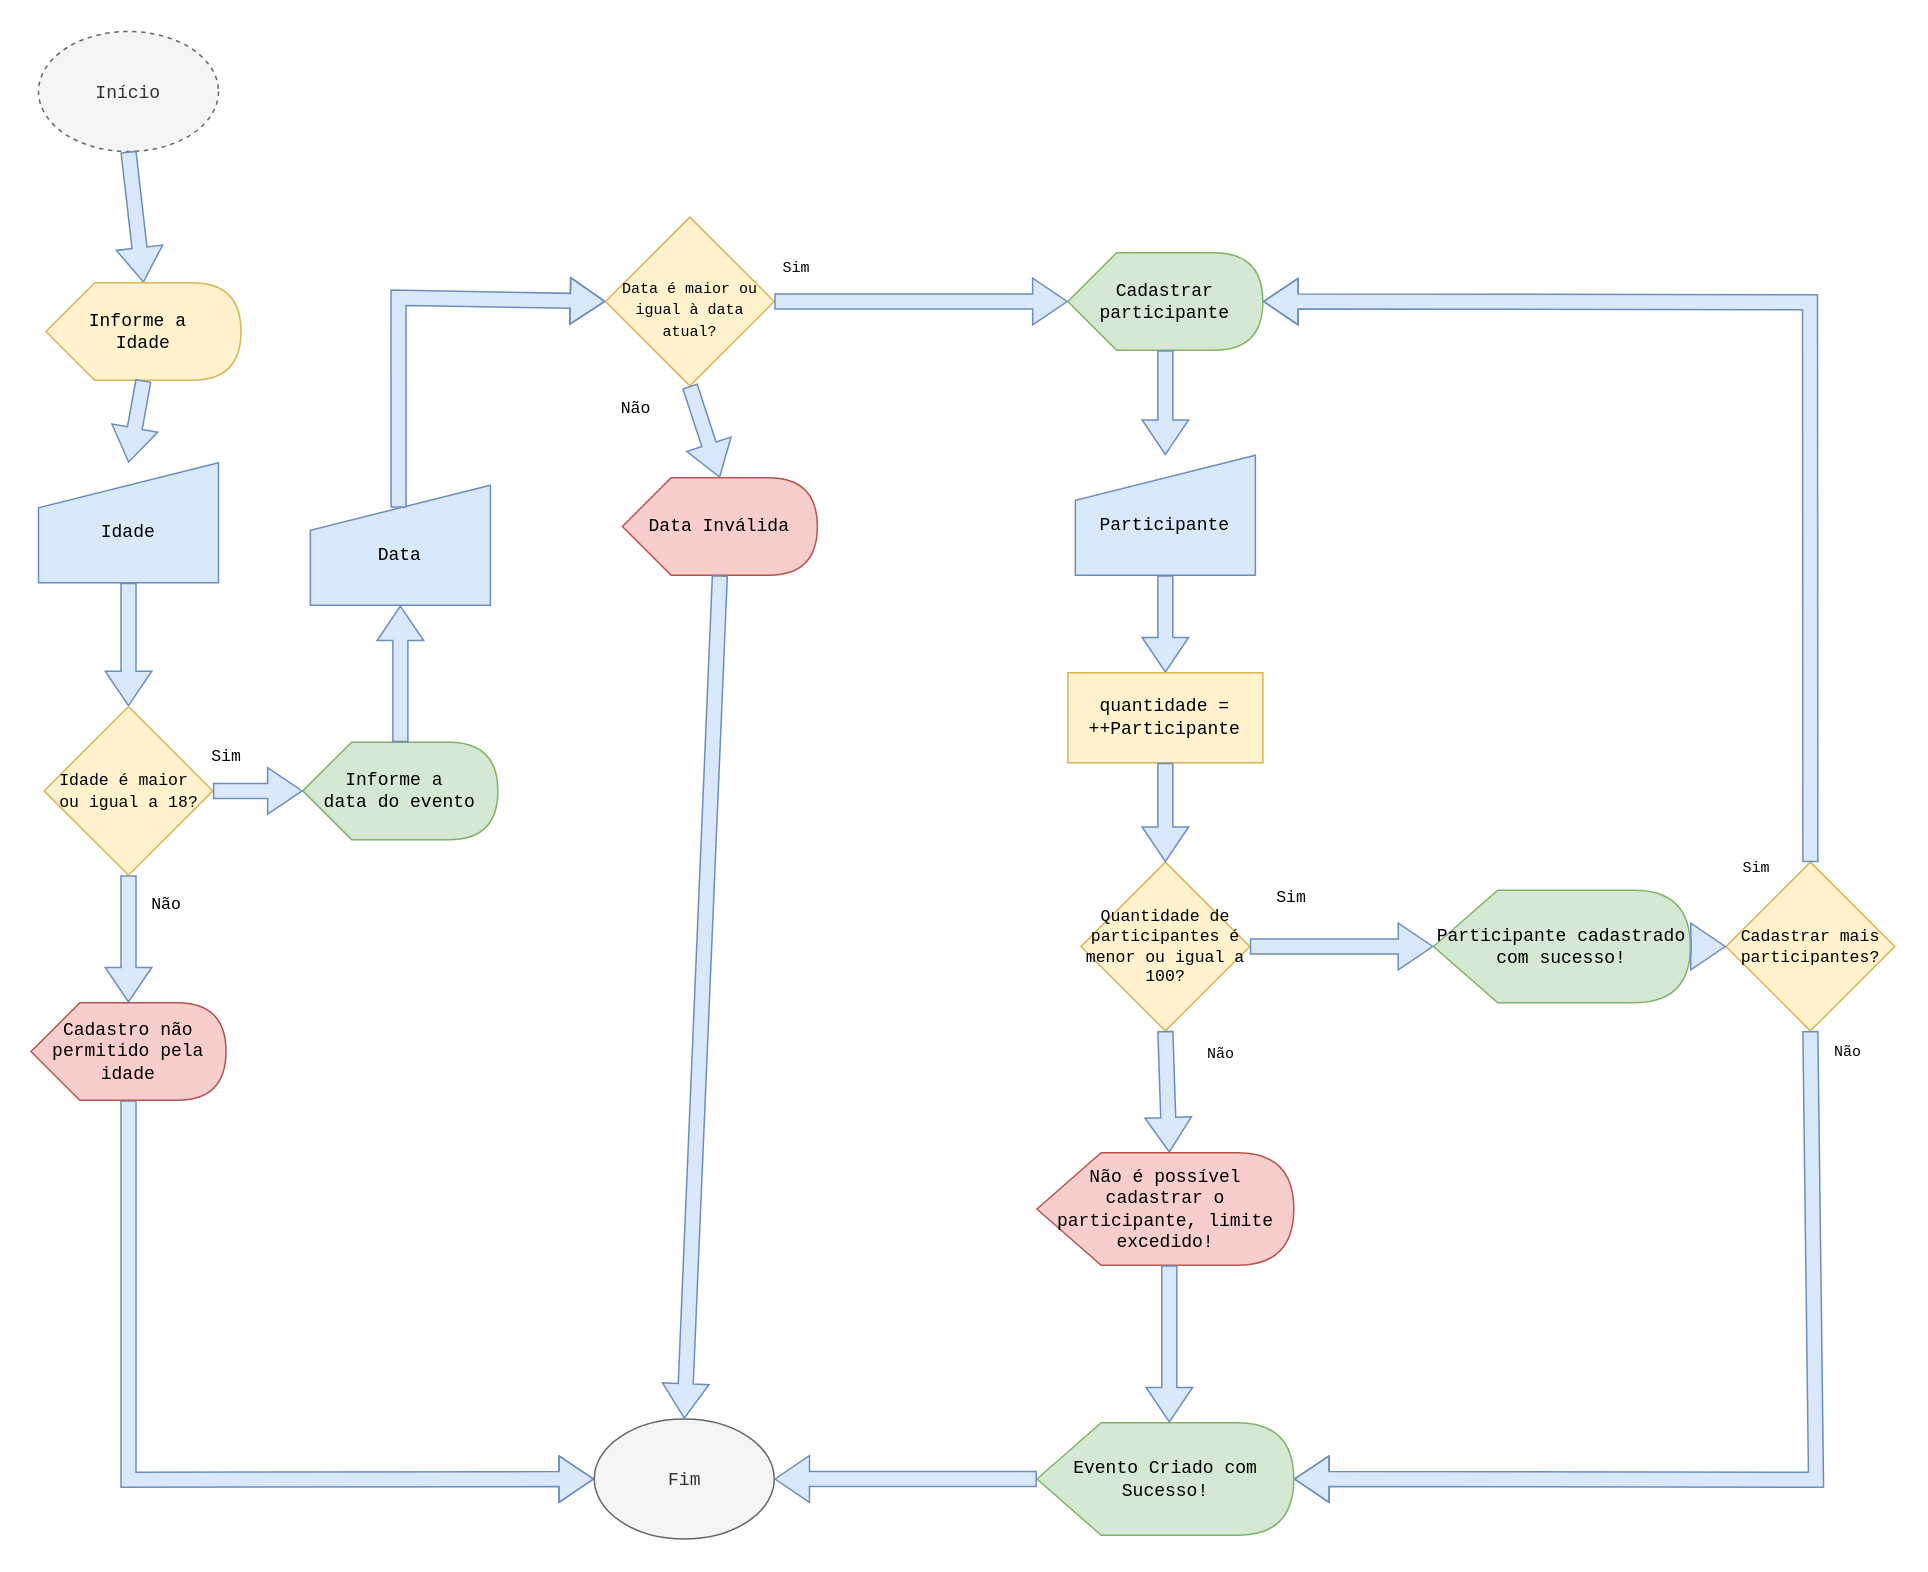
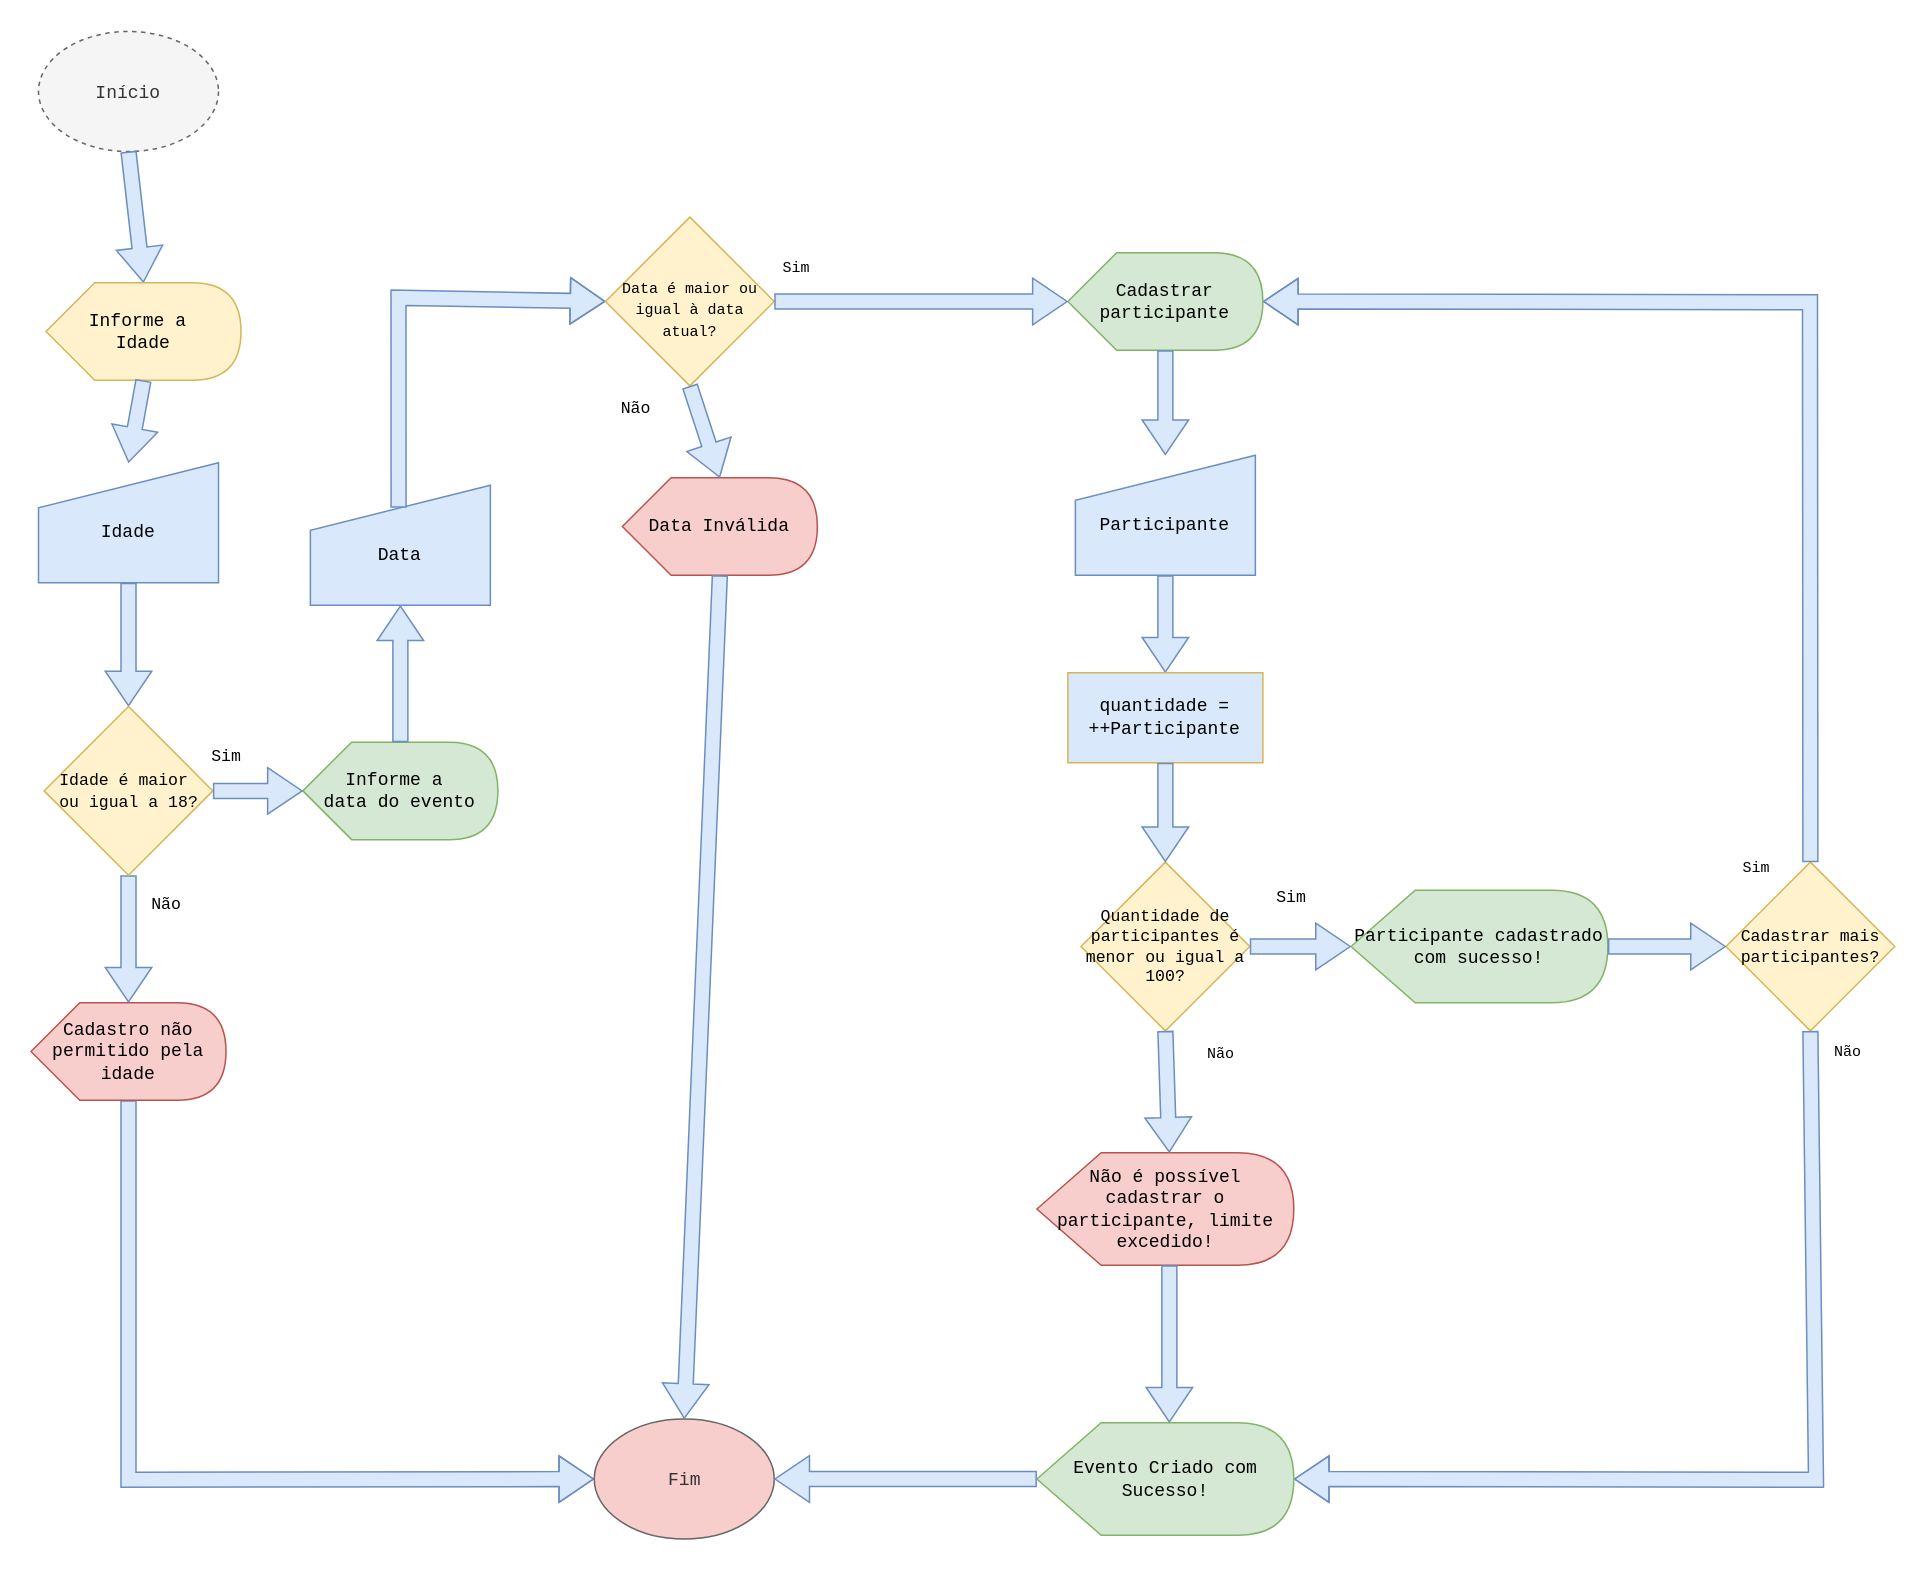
(1165, 718) -> (1165, 718)
(1562, 947) -> (1479, 947)
(684, 1479) -> (684, 1479)
